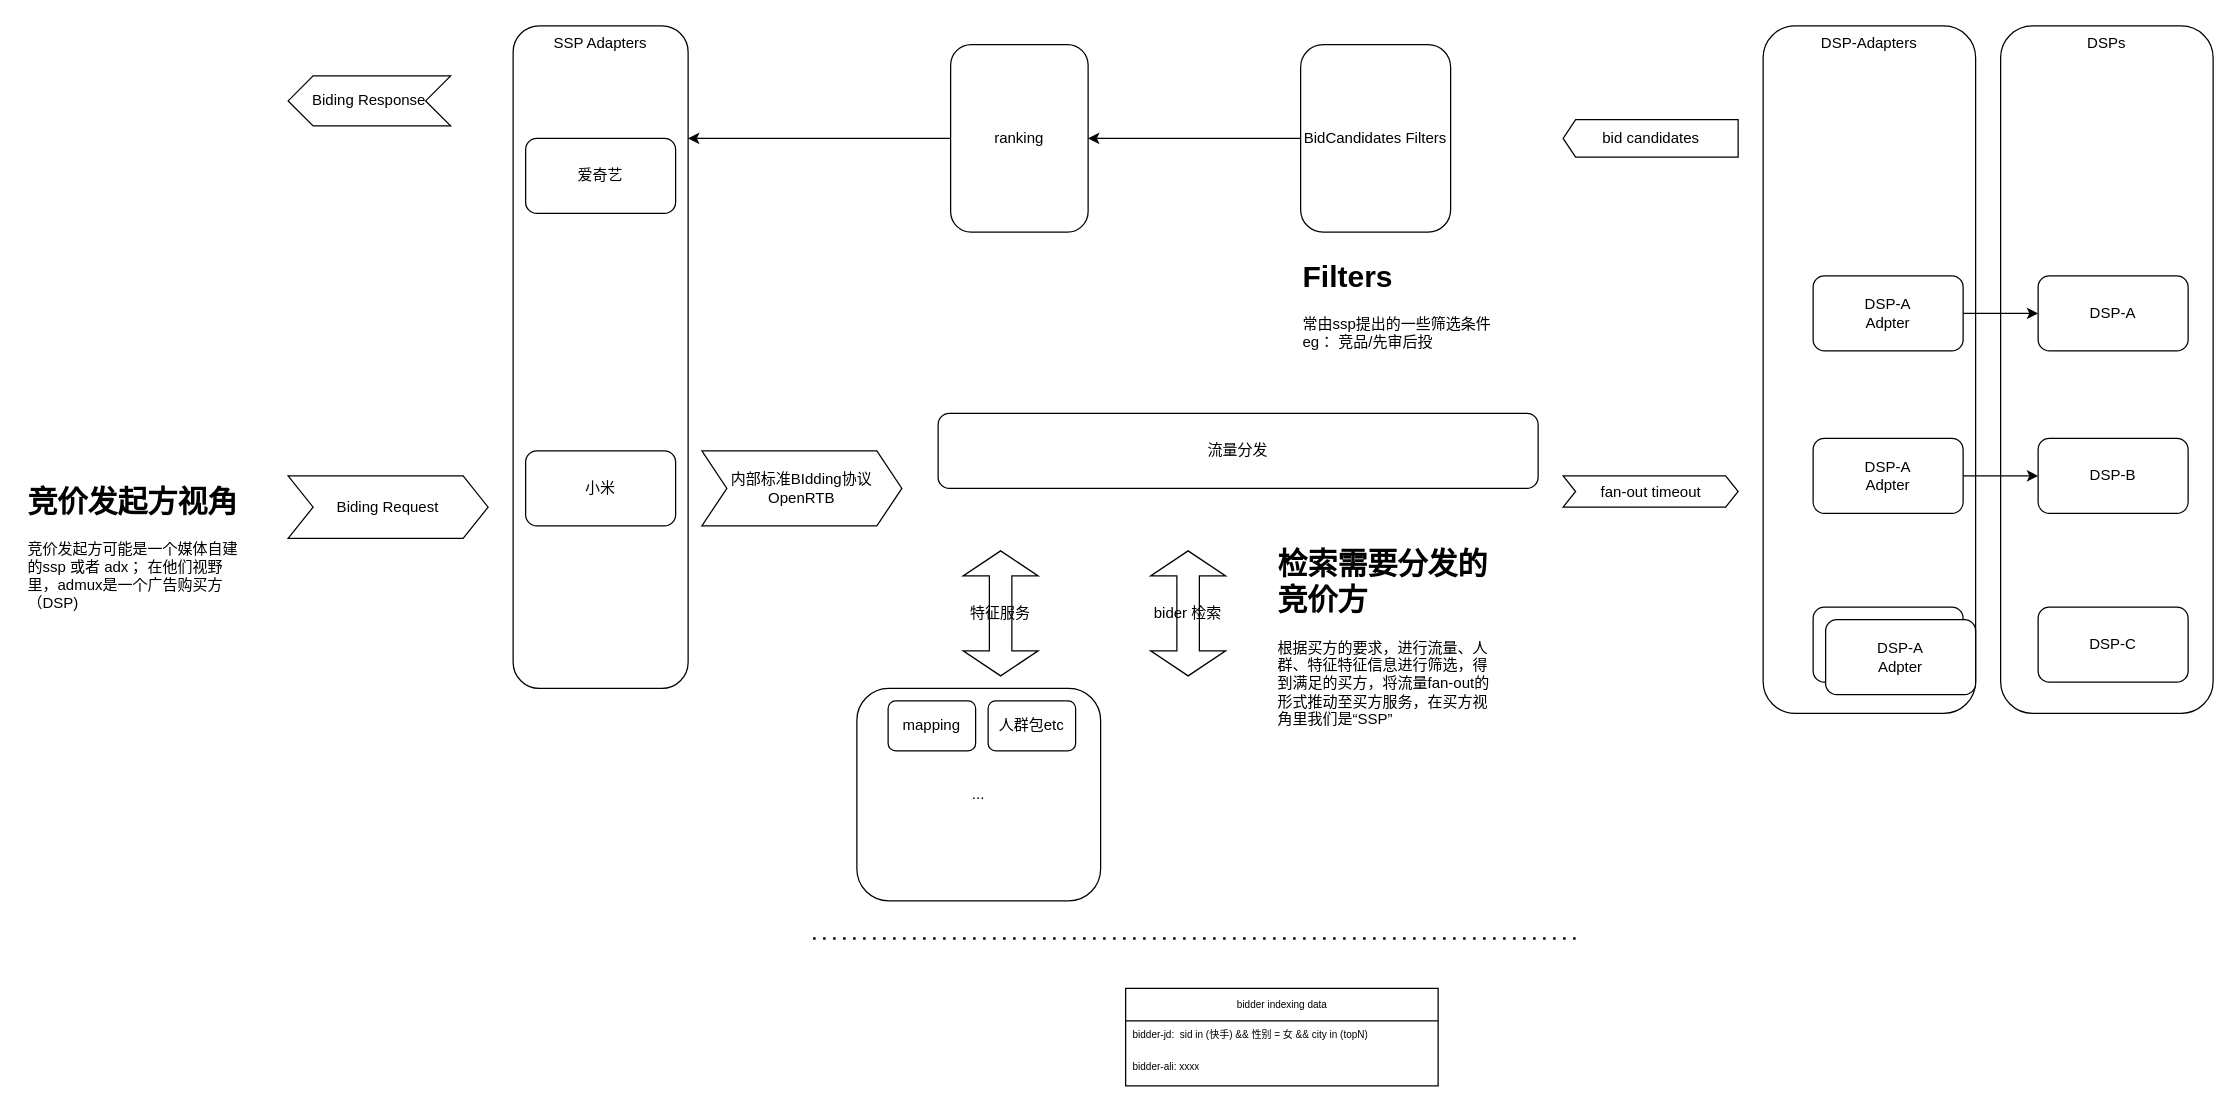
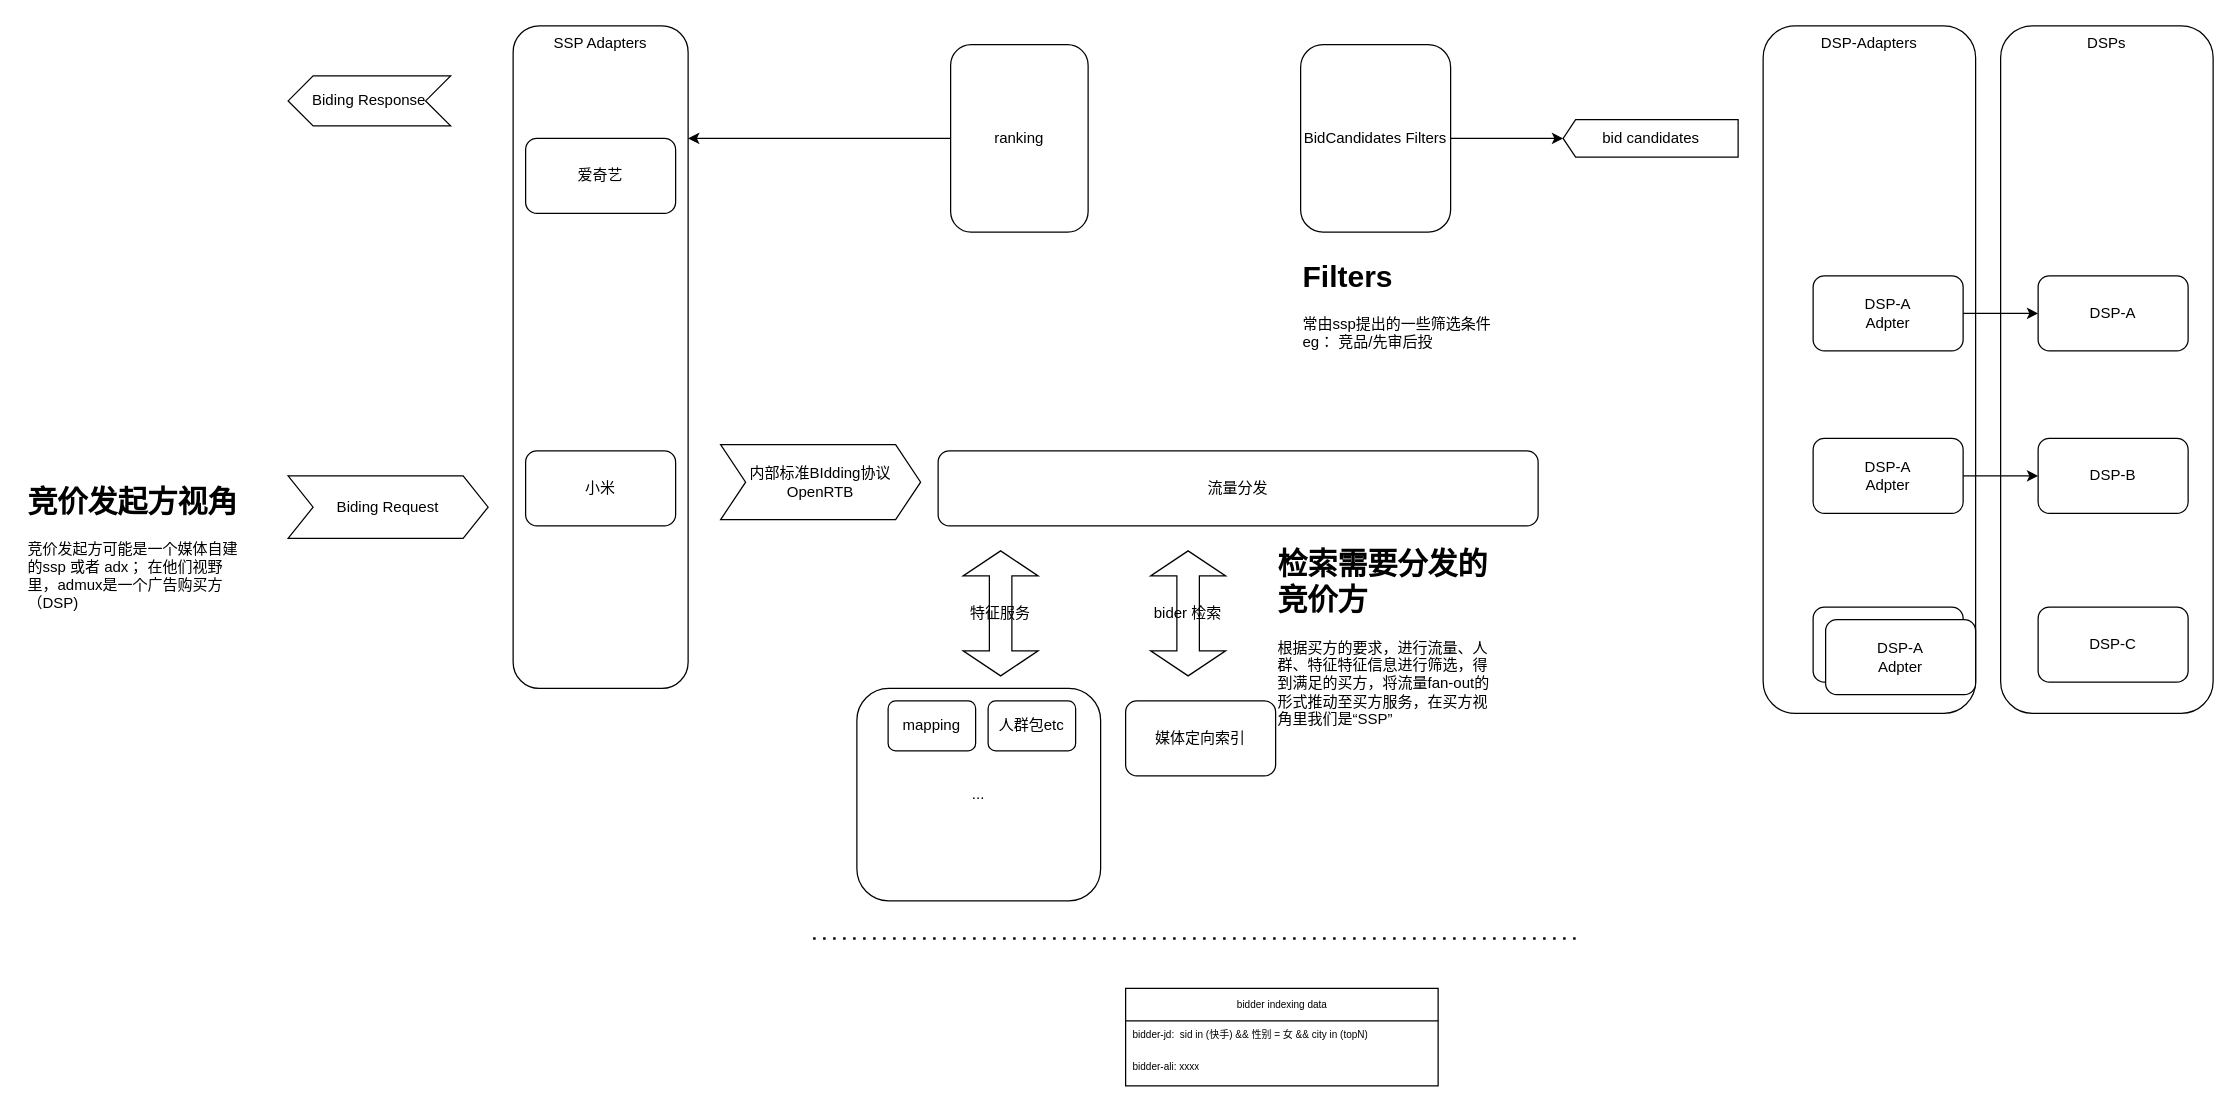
(1198, 138) -> (1503, 138)
(1238, 451) -> (1238, 488)
(802, 488) -> (821, 482)
(1651, 491) -> none
none -> (1201, 738)
